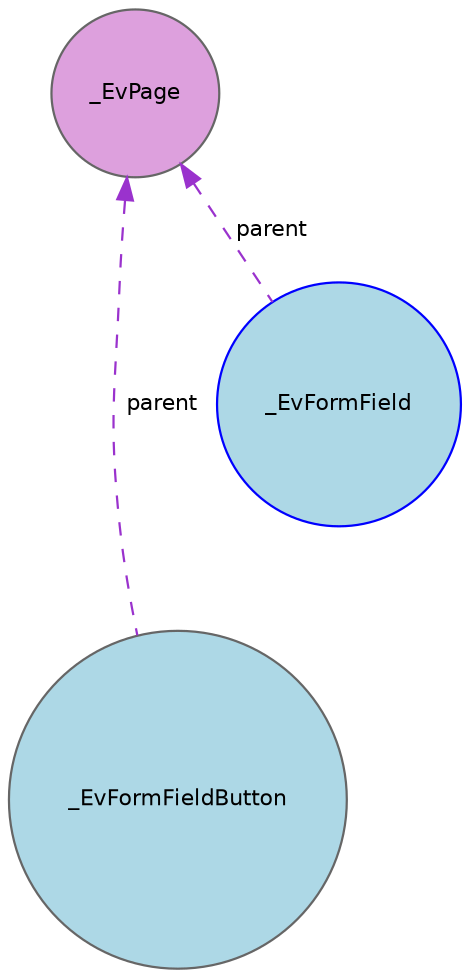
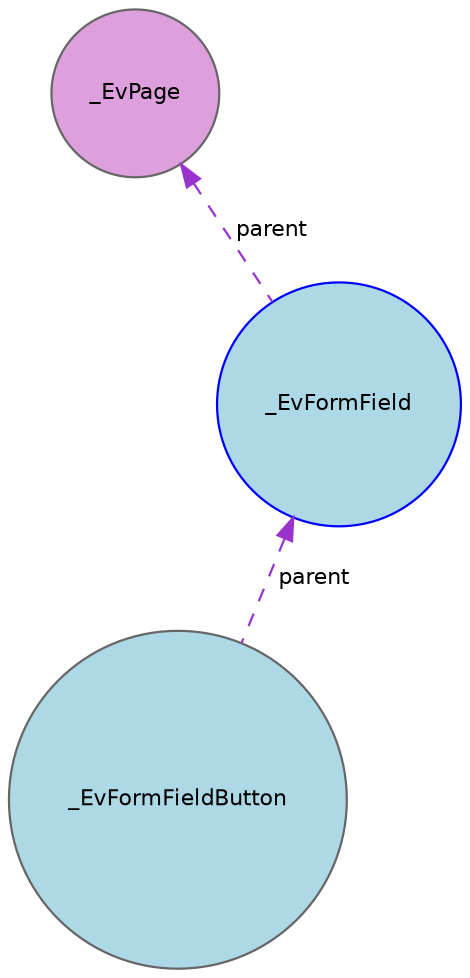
(114, 419) -> (263, 591)
